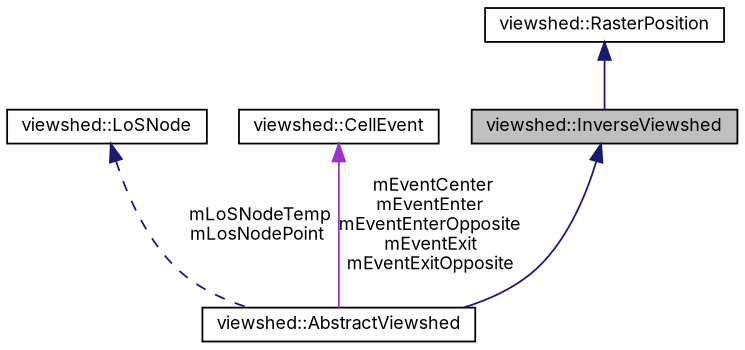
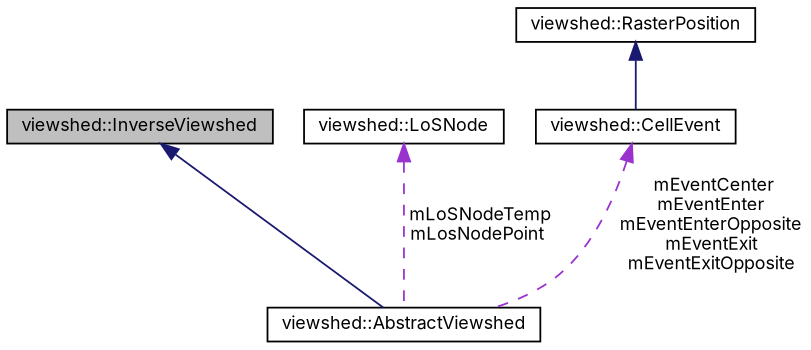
(605, 85) -> (636, 85)
(339, 235) -> (580, 253)
(163, 253) -> (404, 235)
